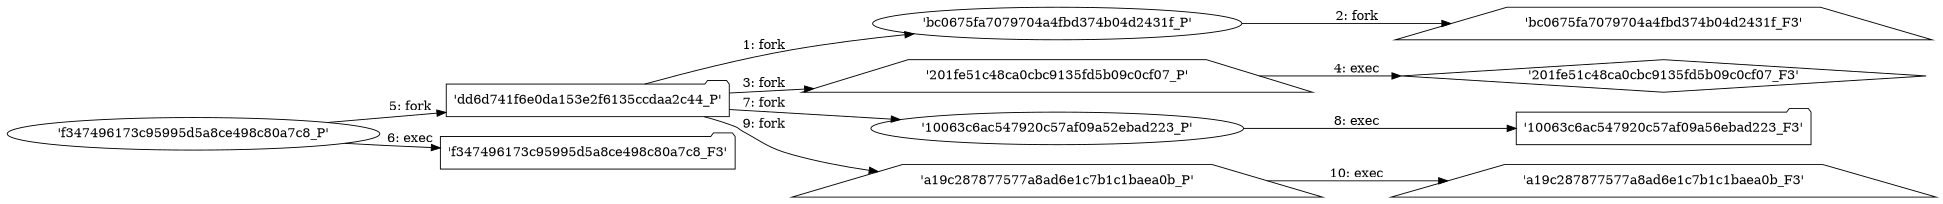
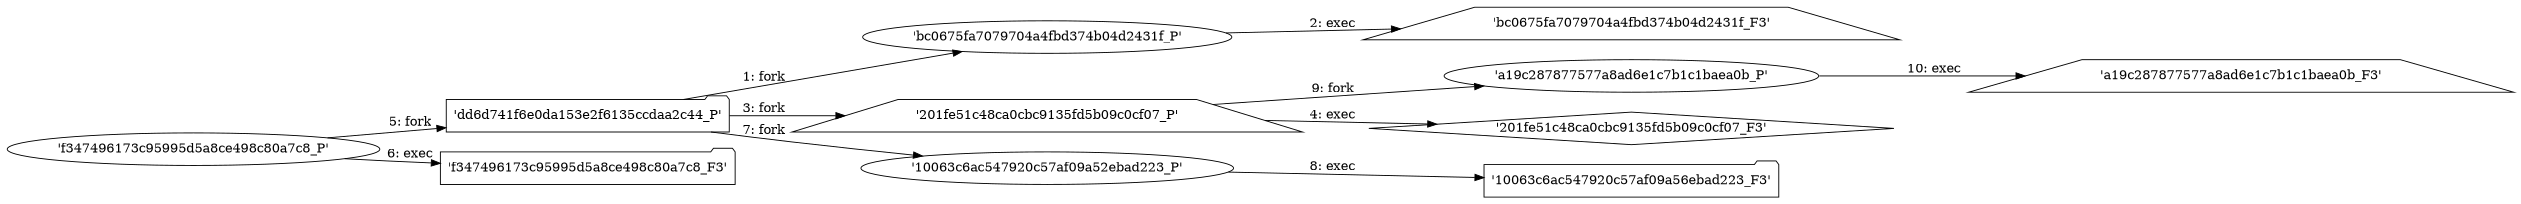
(1357, 17) -> (1333, 24)
(784, 152) -> (1344, 96)
(1057, 181) -> (1631, 76)
